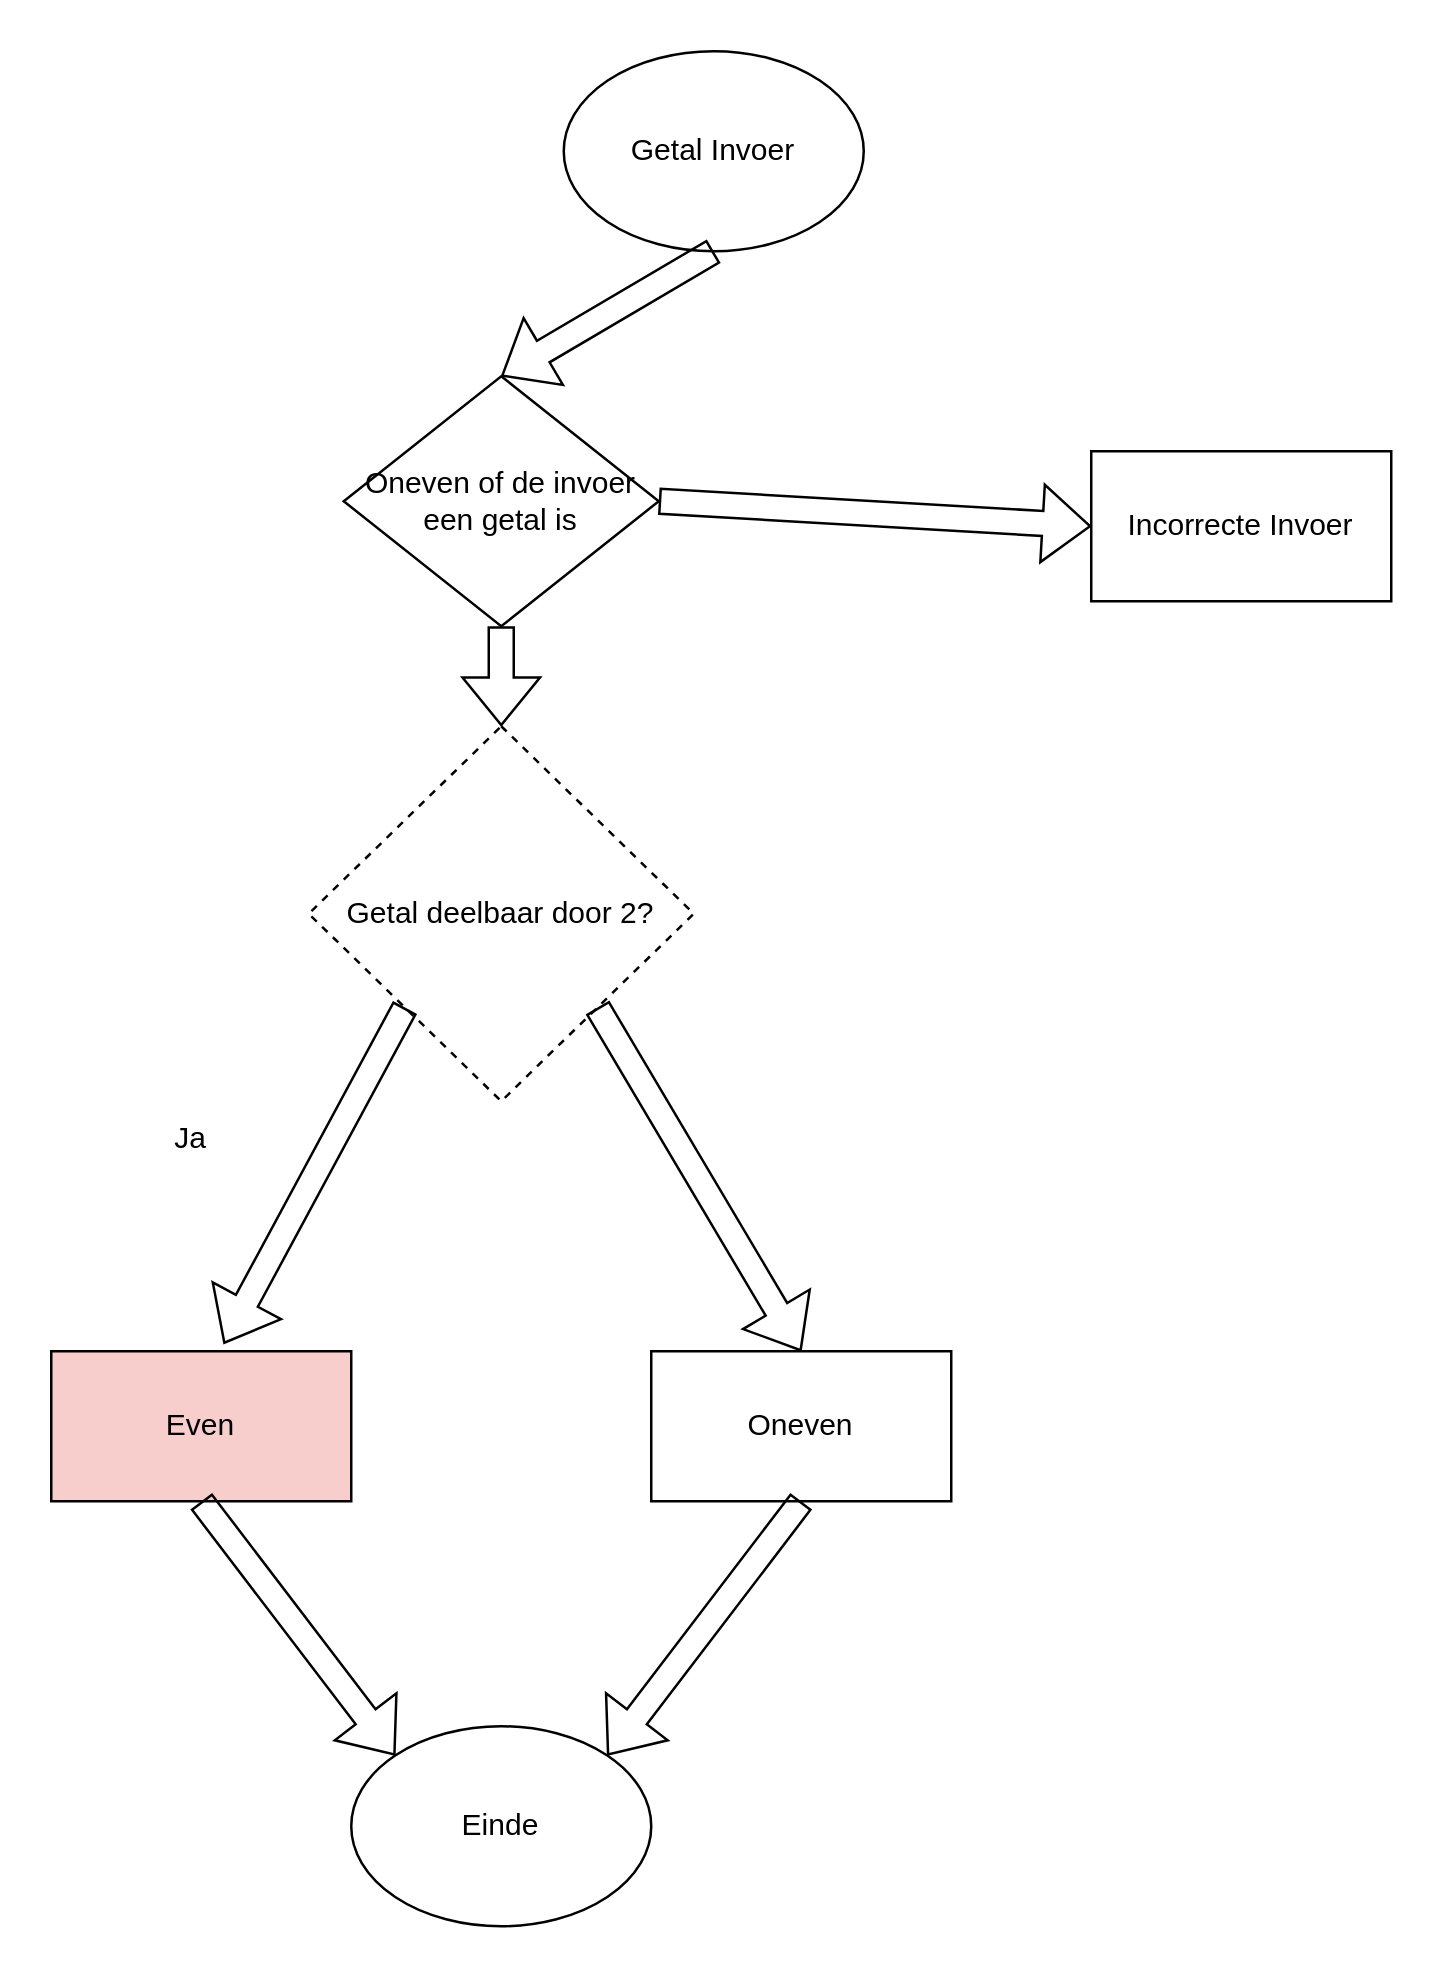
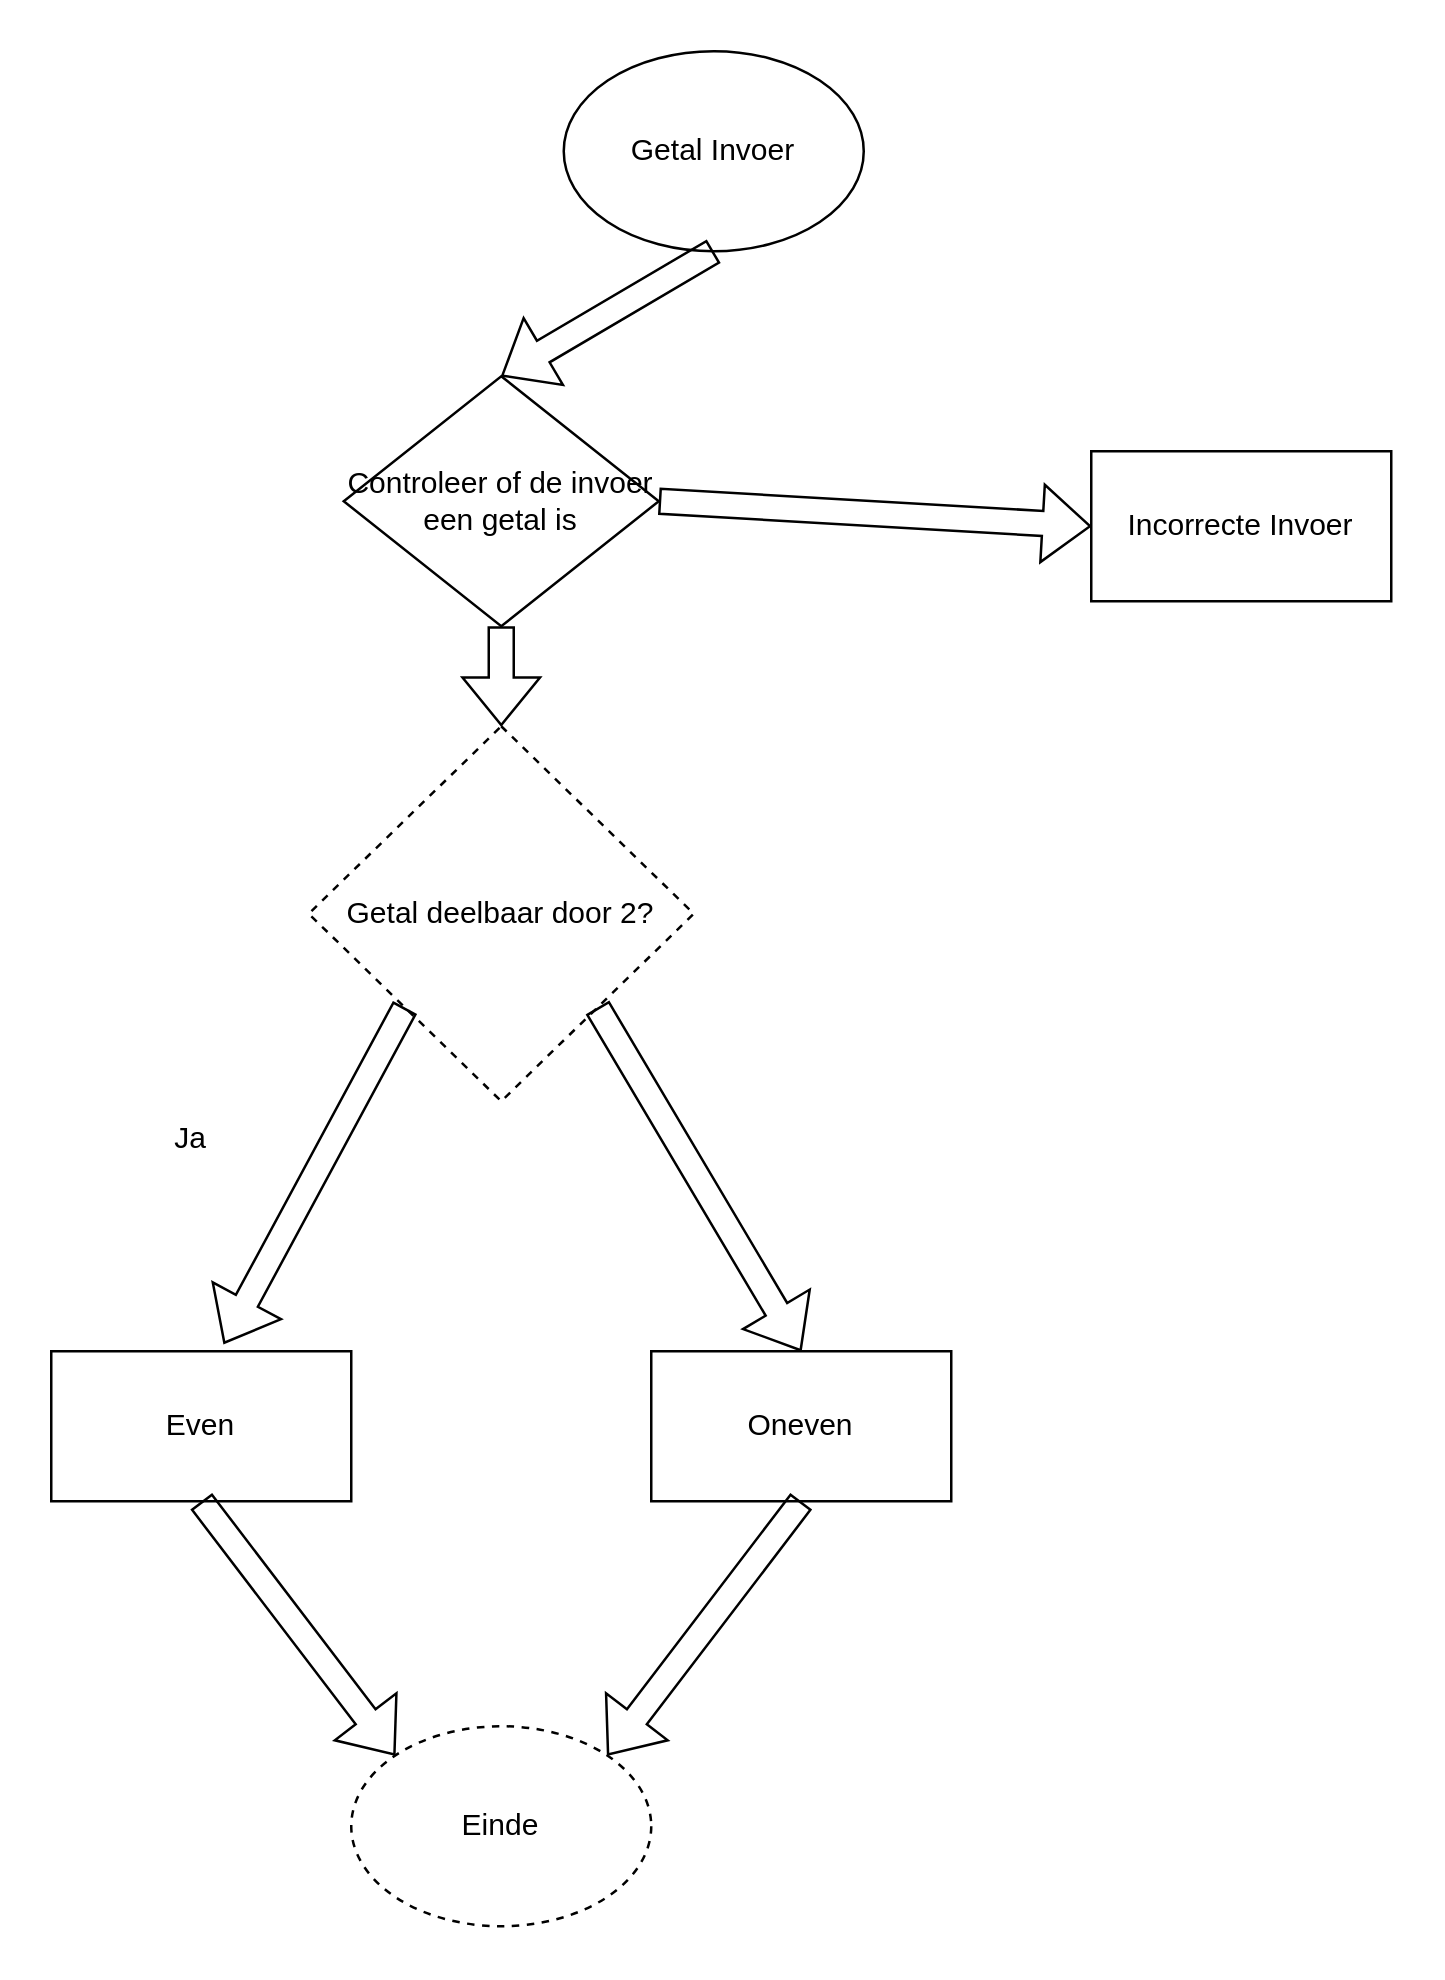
(501, 501) -> (501, 501)
(201, 1426) -> (201, 1426)
(501, 1826) -> (501, 1826)
